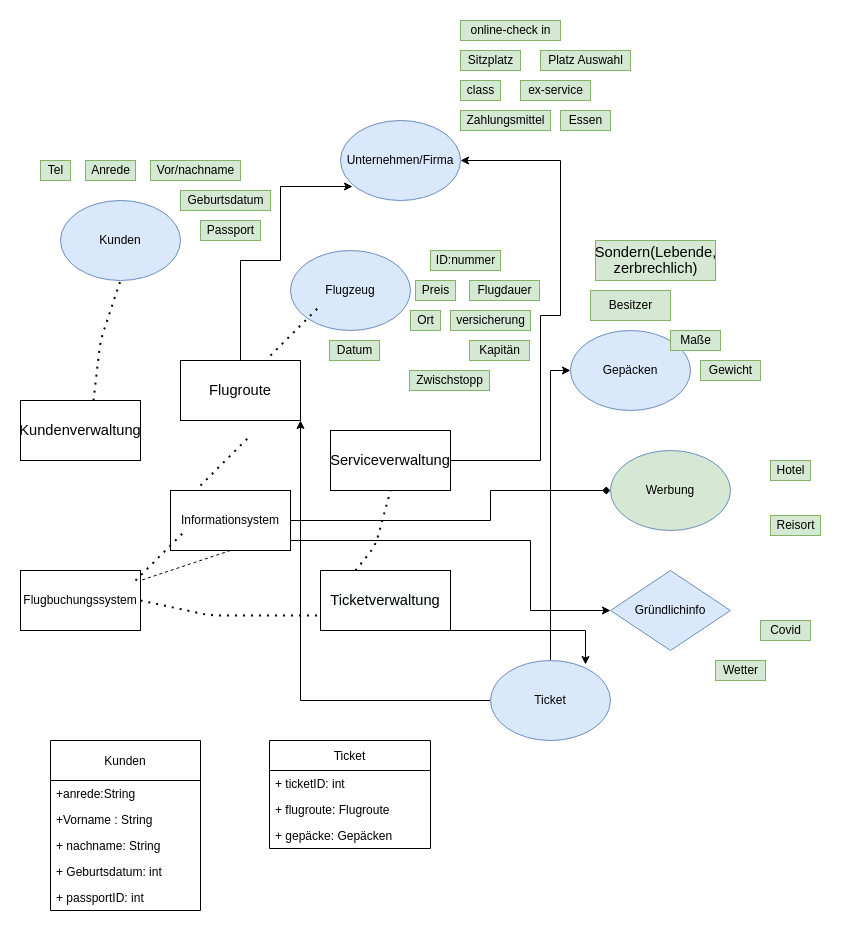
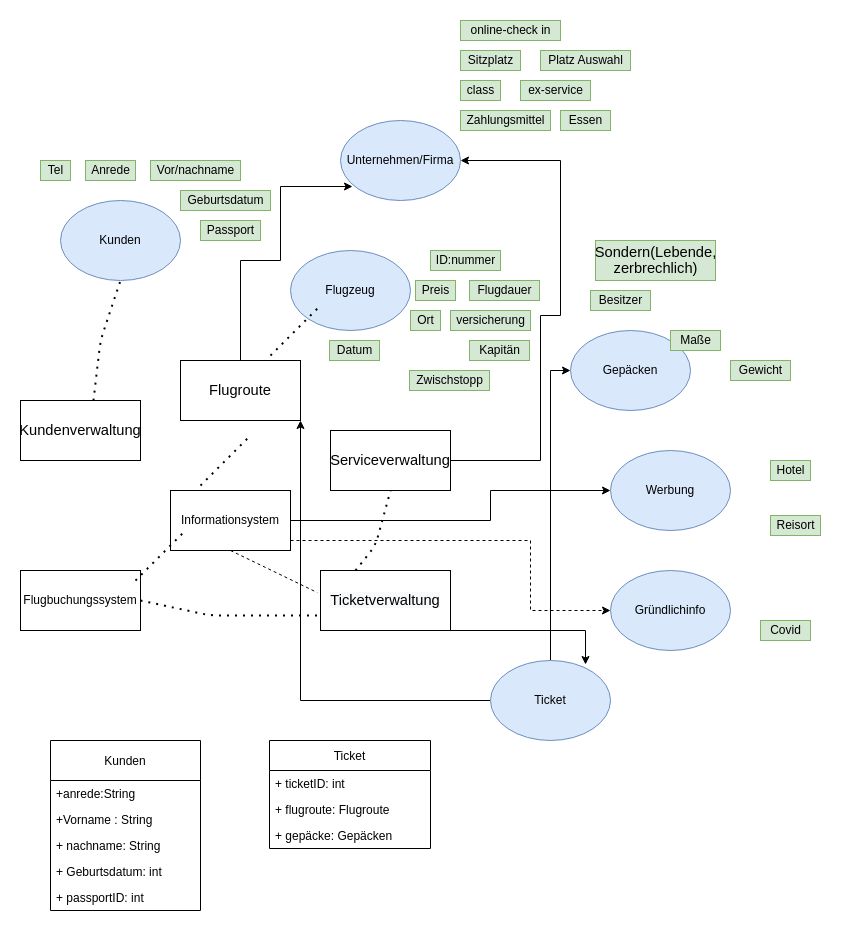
(631, 306) -> (621, 301)
(731, 371) -> (761, 371)
(602, 491) -> (602, 491)
(671, 491) -> (671, 491)
(483, 541) -> (483, 541)
(186, 565) -> (273, 571)
(671, 611) -> (671, 611)
(741, 671) -> none
